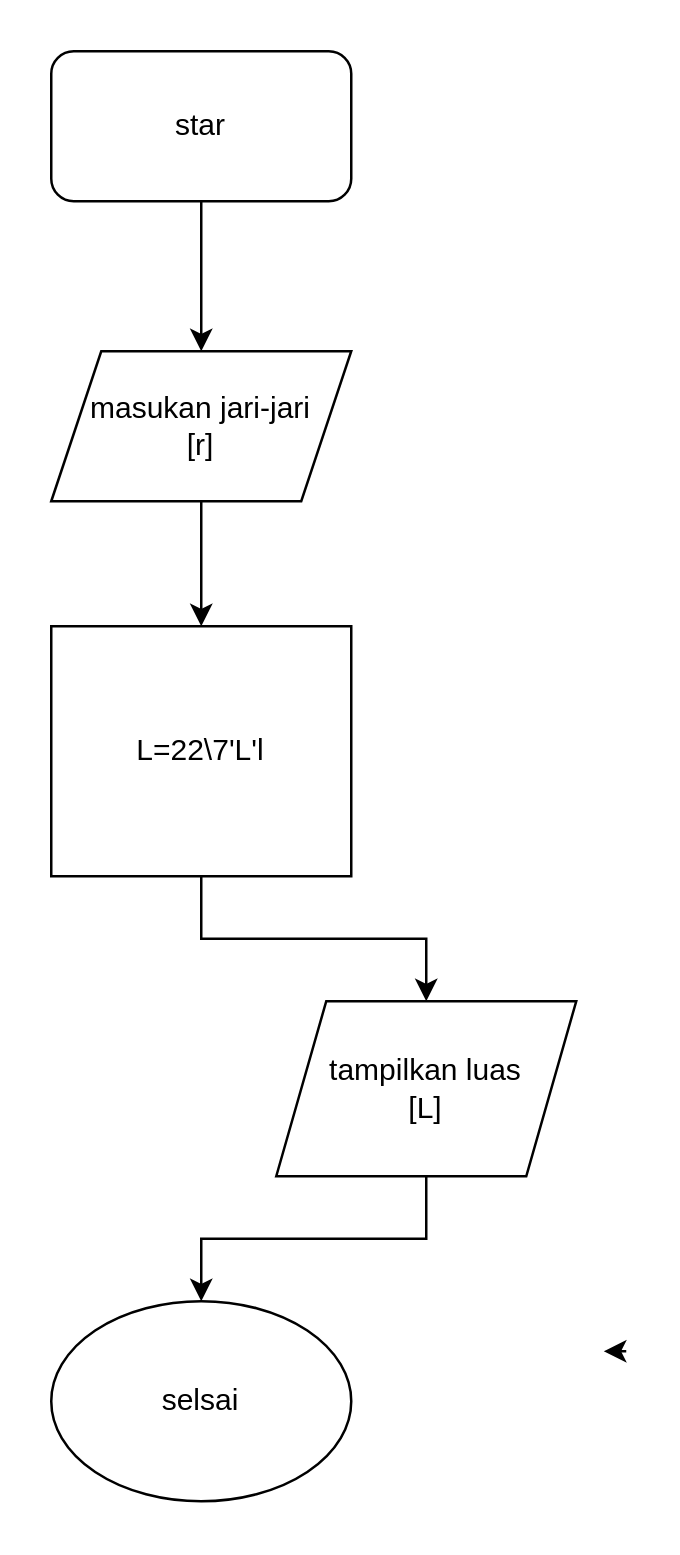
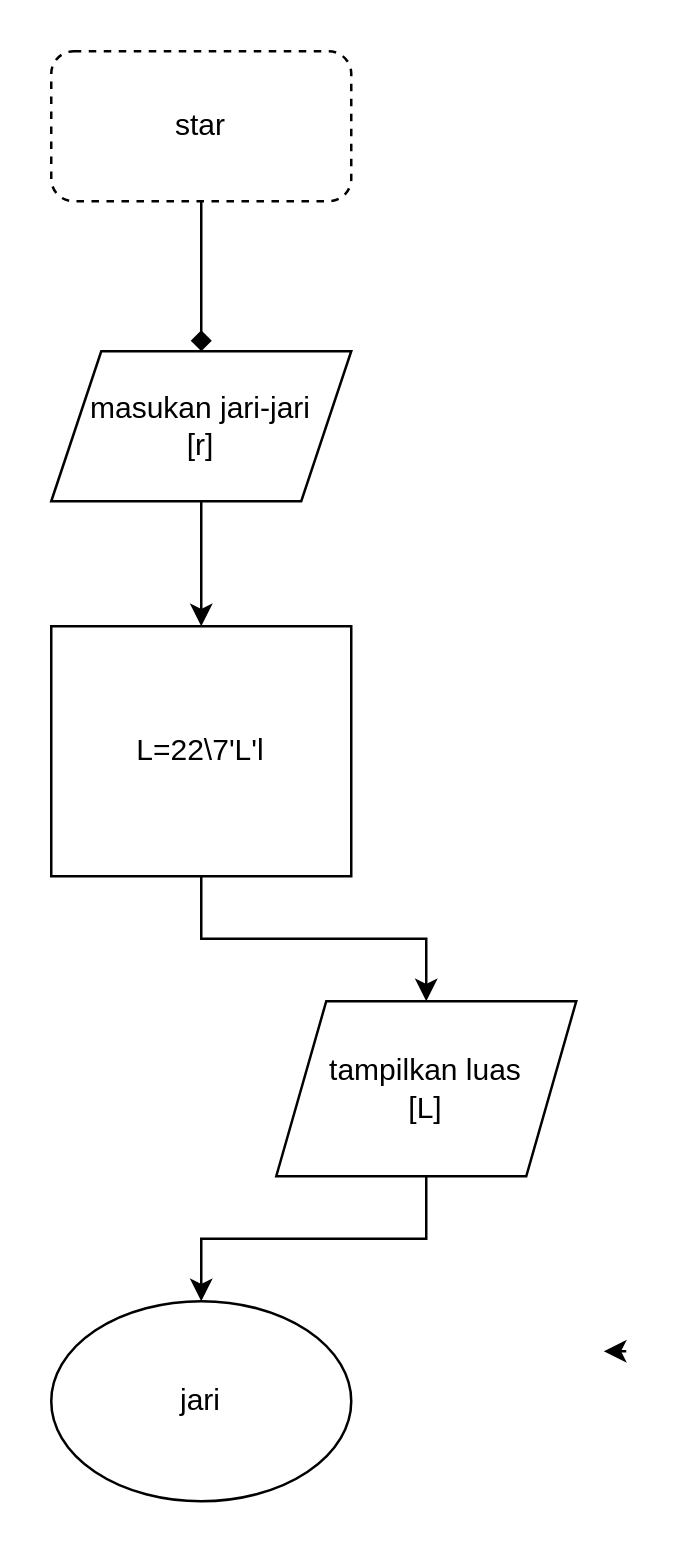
(201, 126) -> (201, 126)
(201, 332) -> (201, 331)
(201, 1401) -> (201, 1401)
